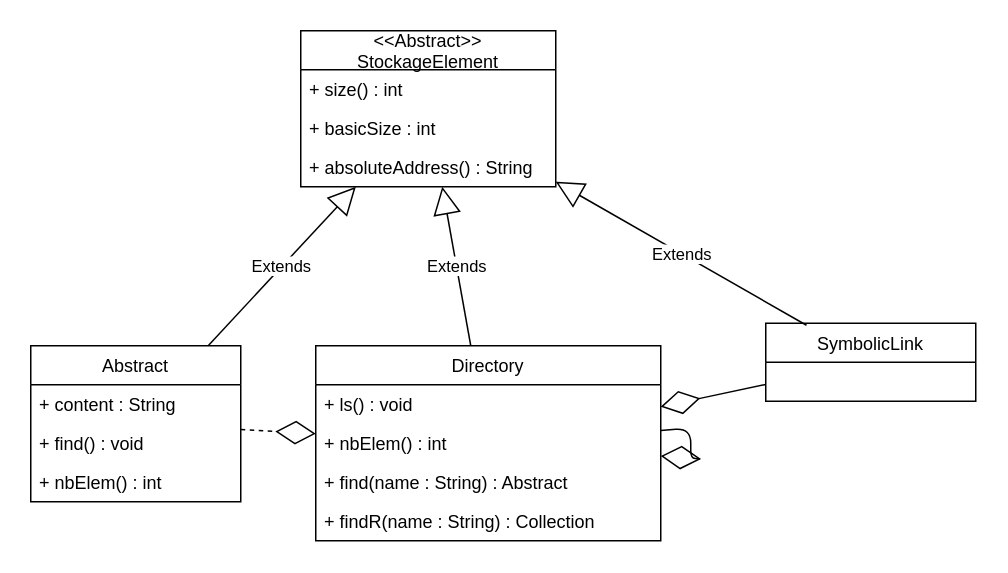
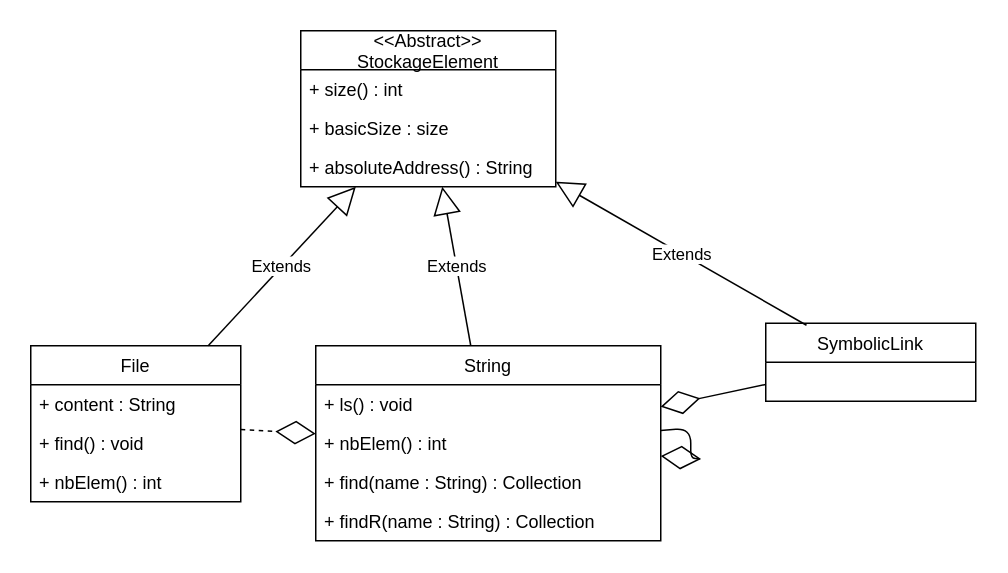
(378, 129) -> (383, 129)
(135, 366) -> (135, 366)
(488, 366) -> (488, 366)
(464, 483) -> (467, 483)
